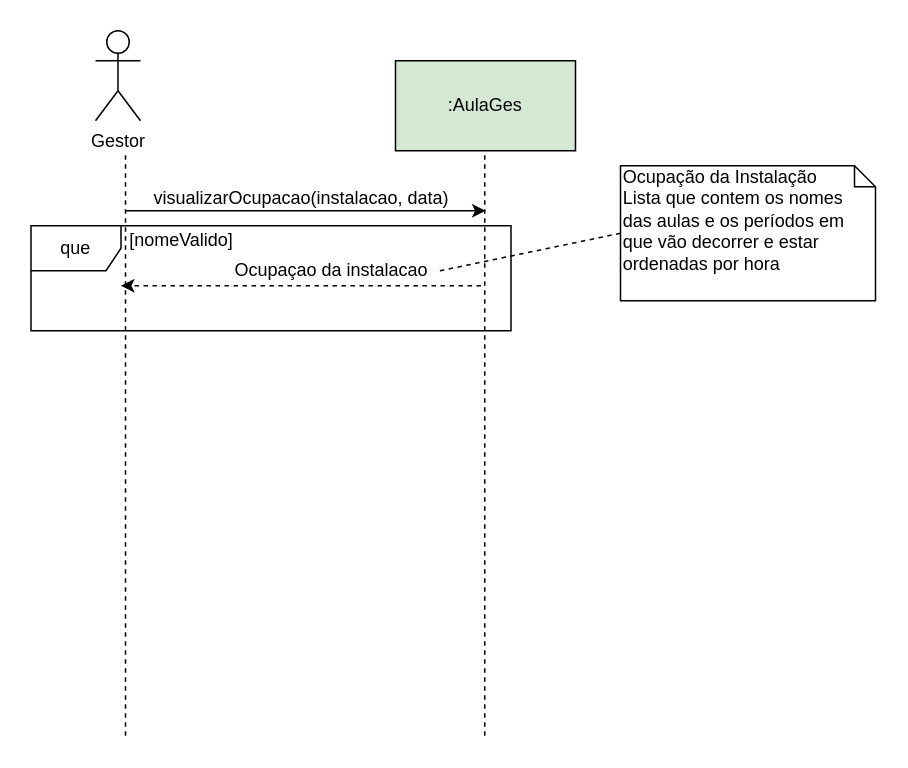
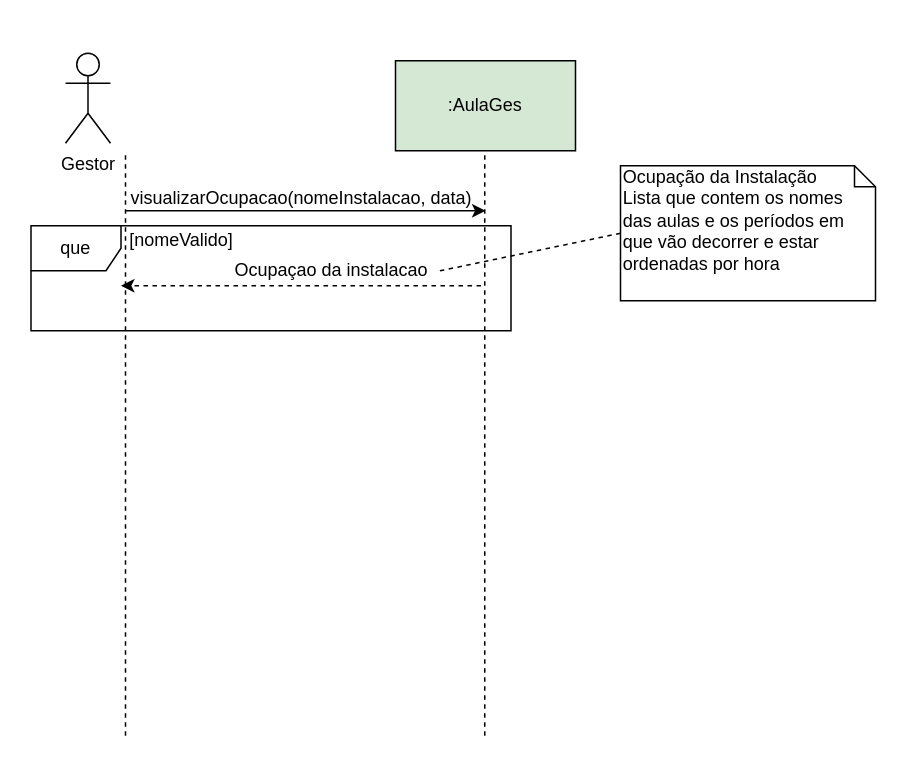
(118, 76) -> (88, 98)
(302, 199) -> (302, 199)
